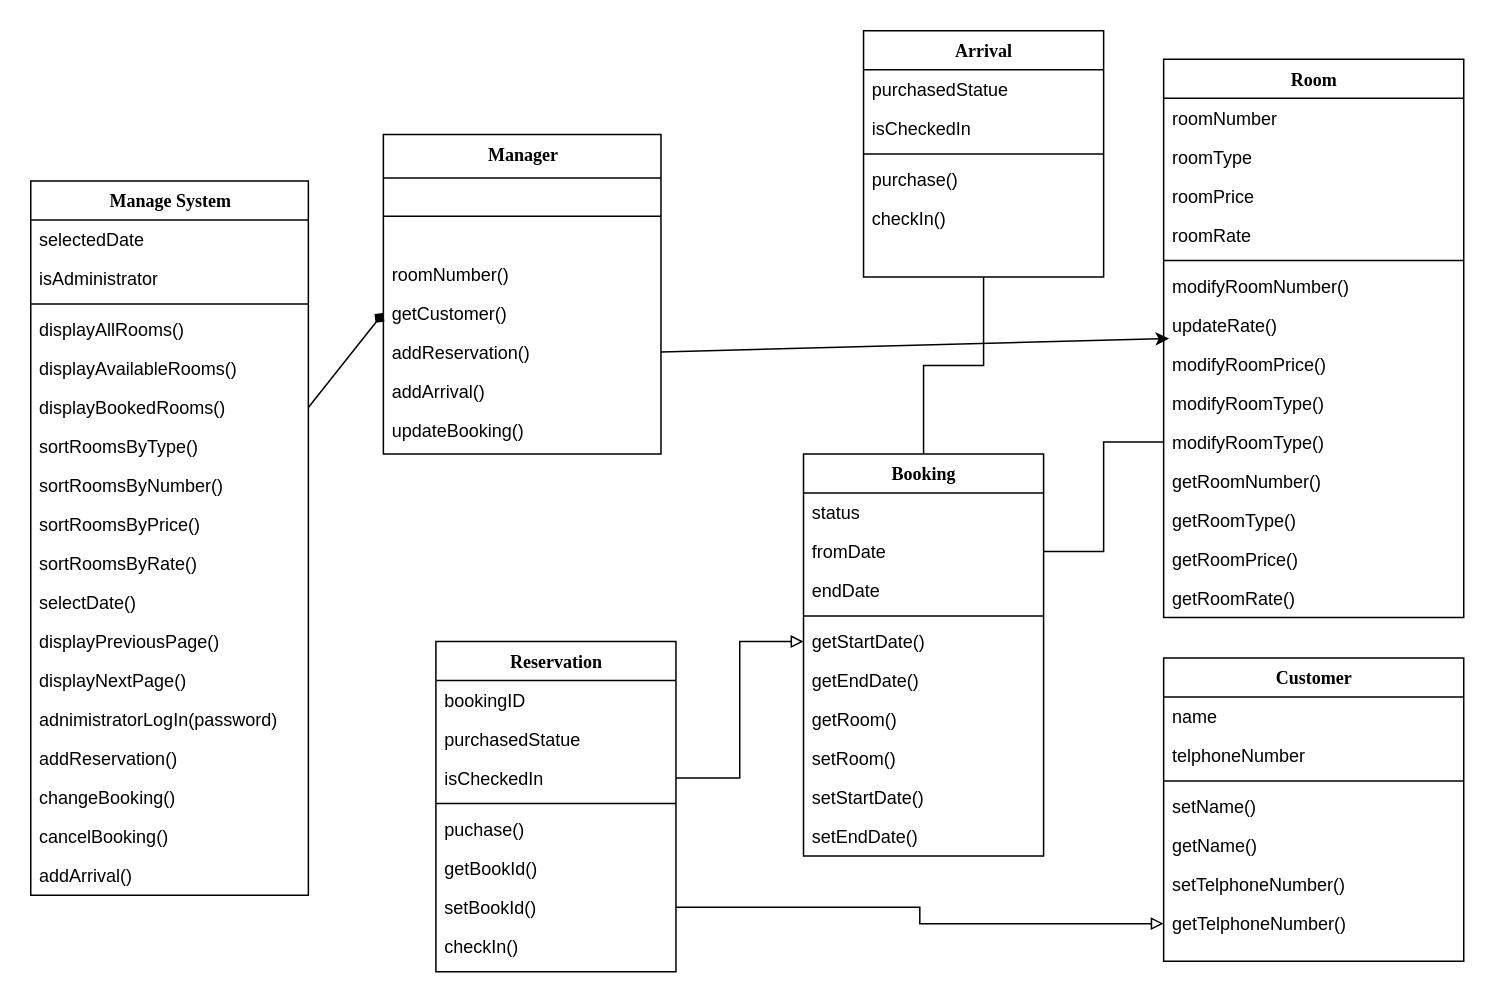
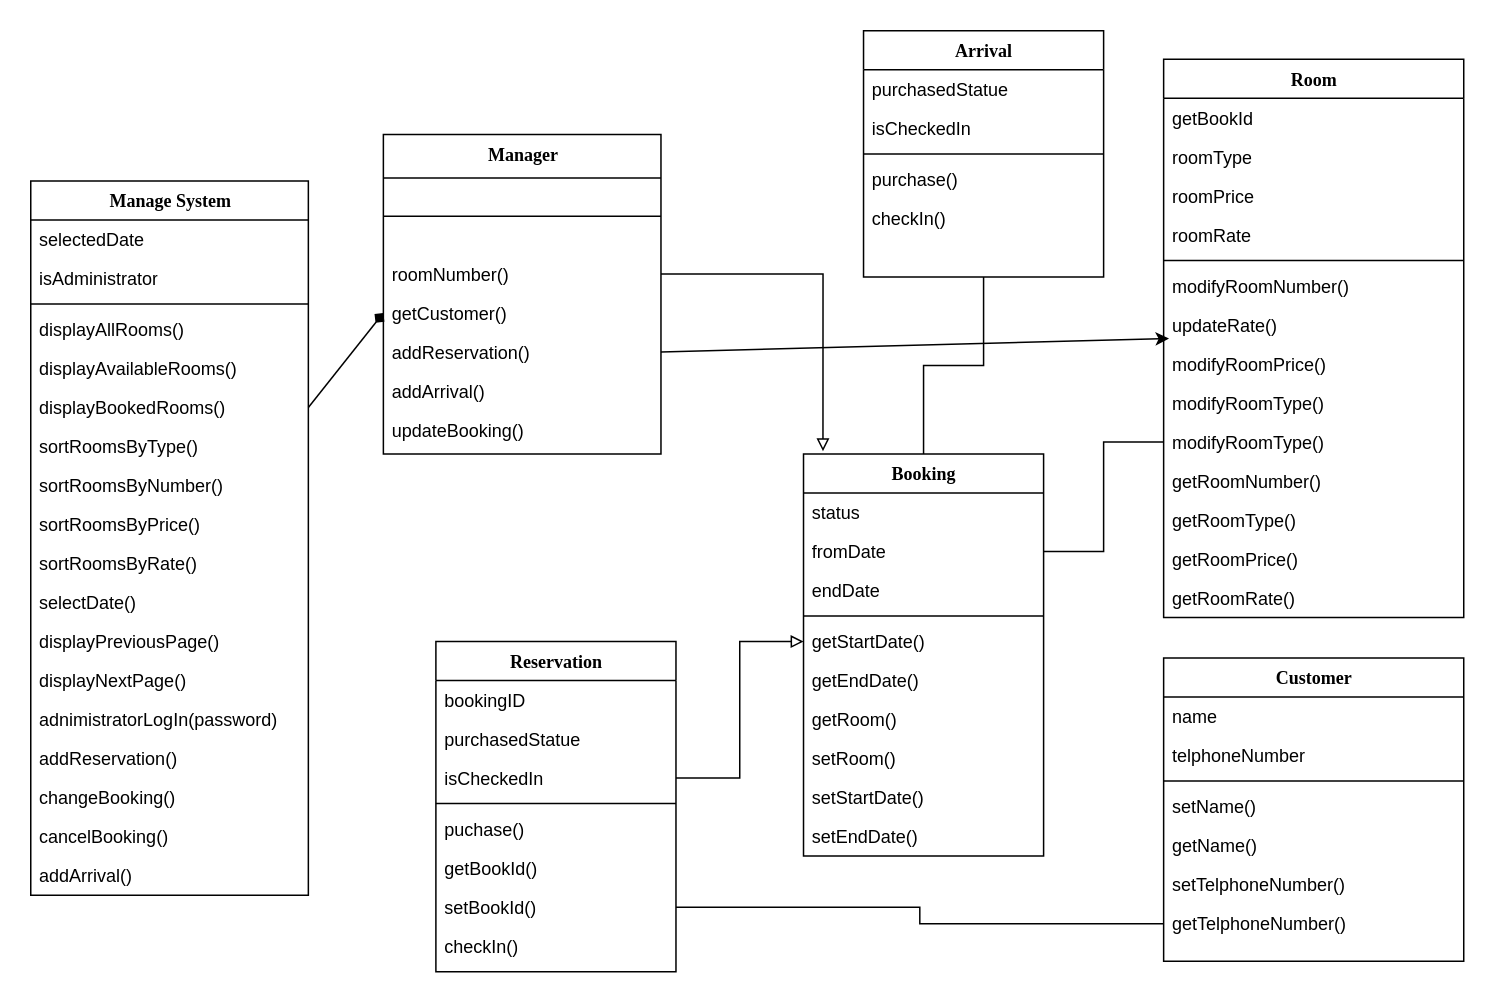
(1223, 120) -> (1218, 120)
none -> (823, 275)
(1150, 923) -> (1155, 923)
